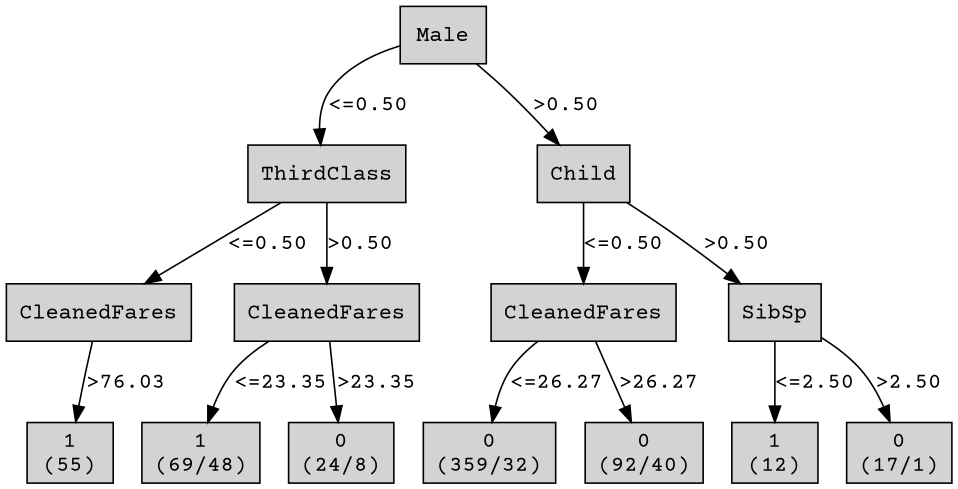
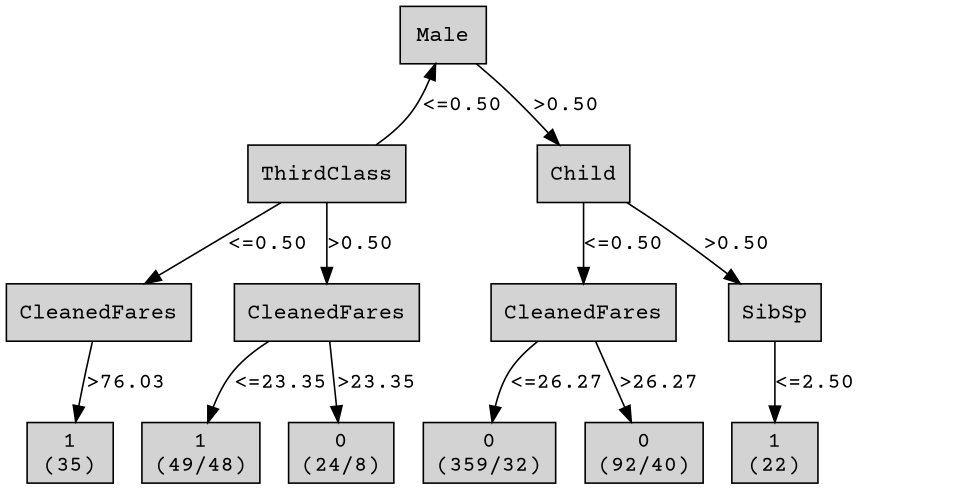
(345, 74) -> (408, 116)
(70, 453) -> (70, 453)
(201, 453) -> (201, 453)
(775, 453) -> (775, 453)
(899, 453) -> none
